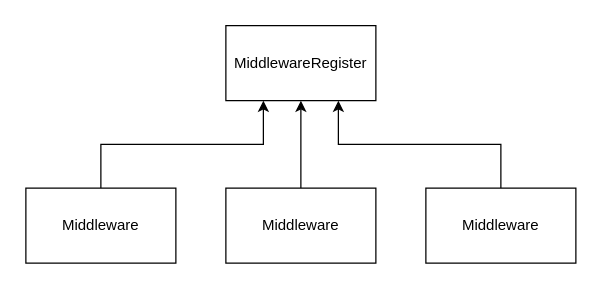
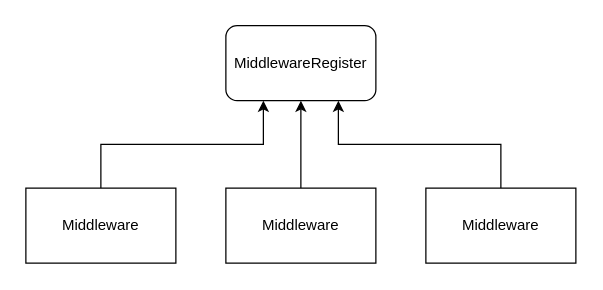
(301, 63) -> (301, 63)
